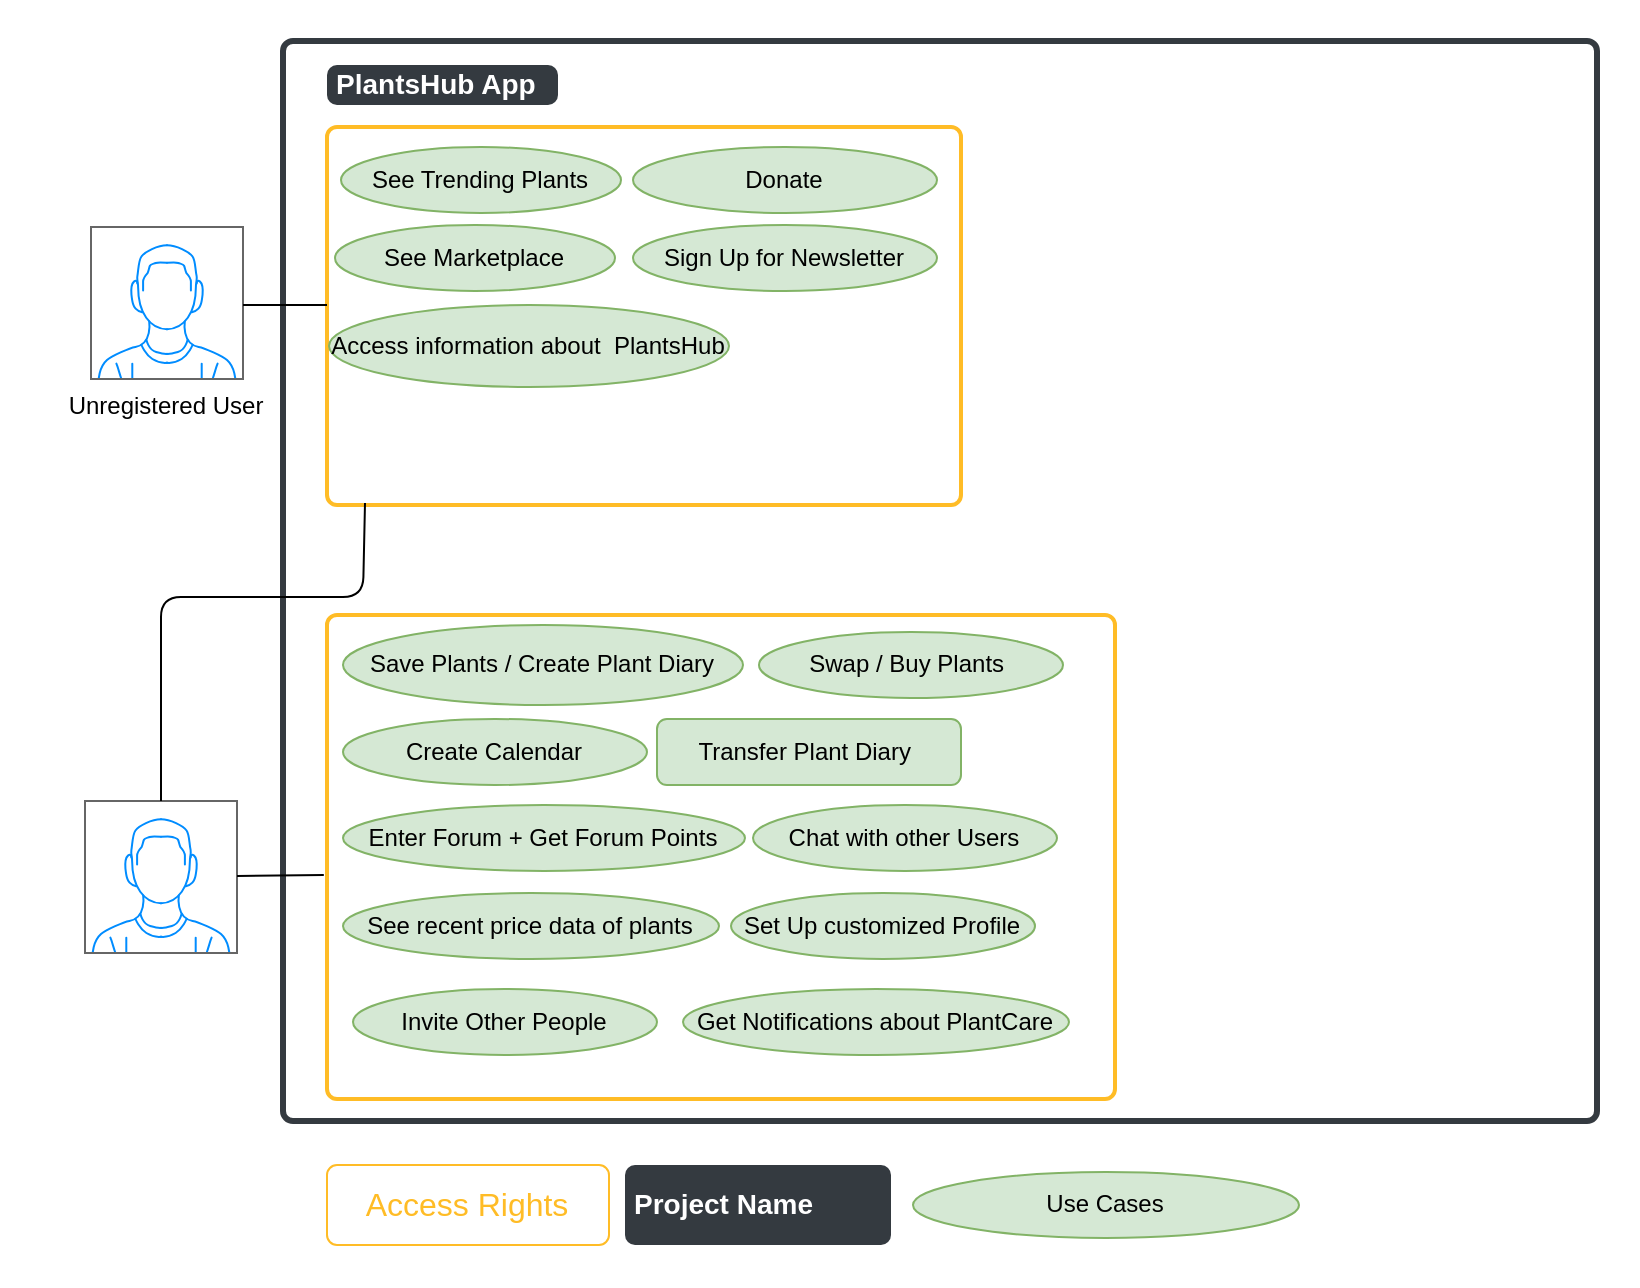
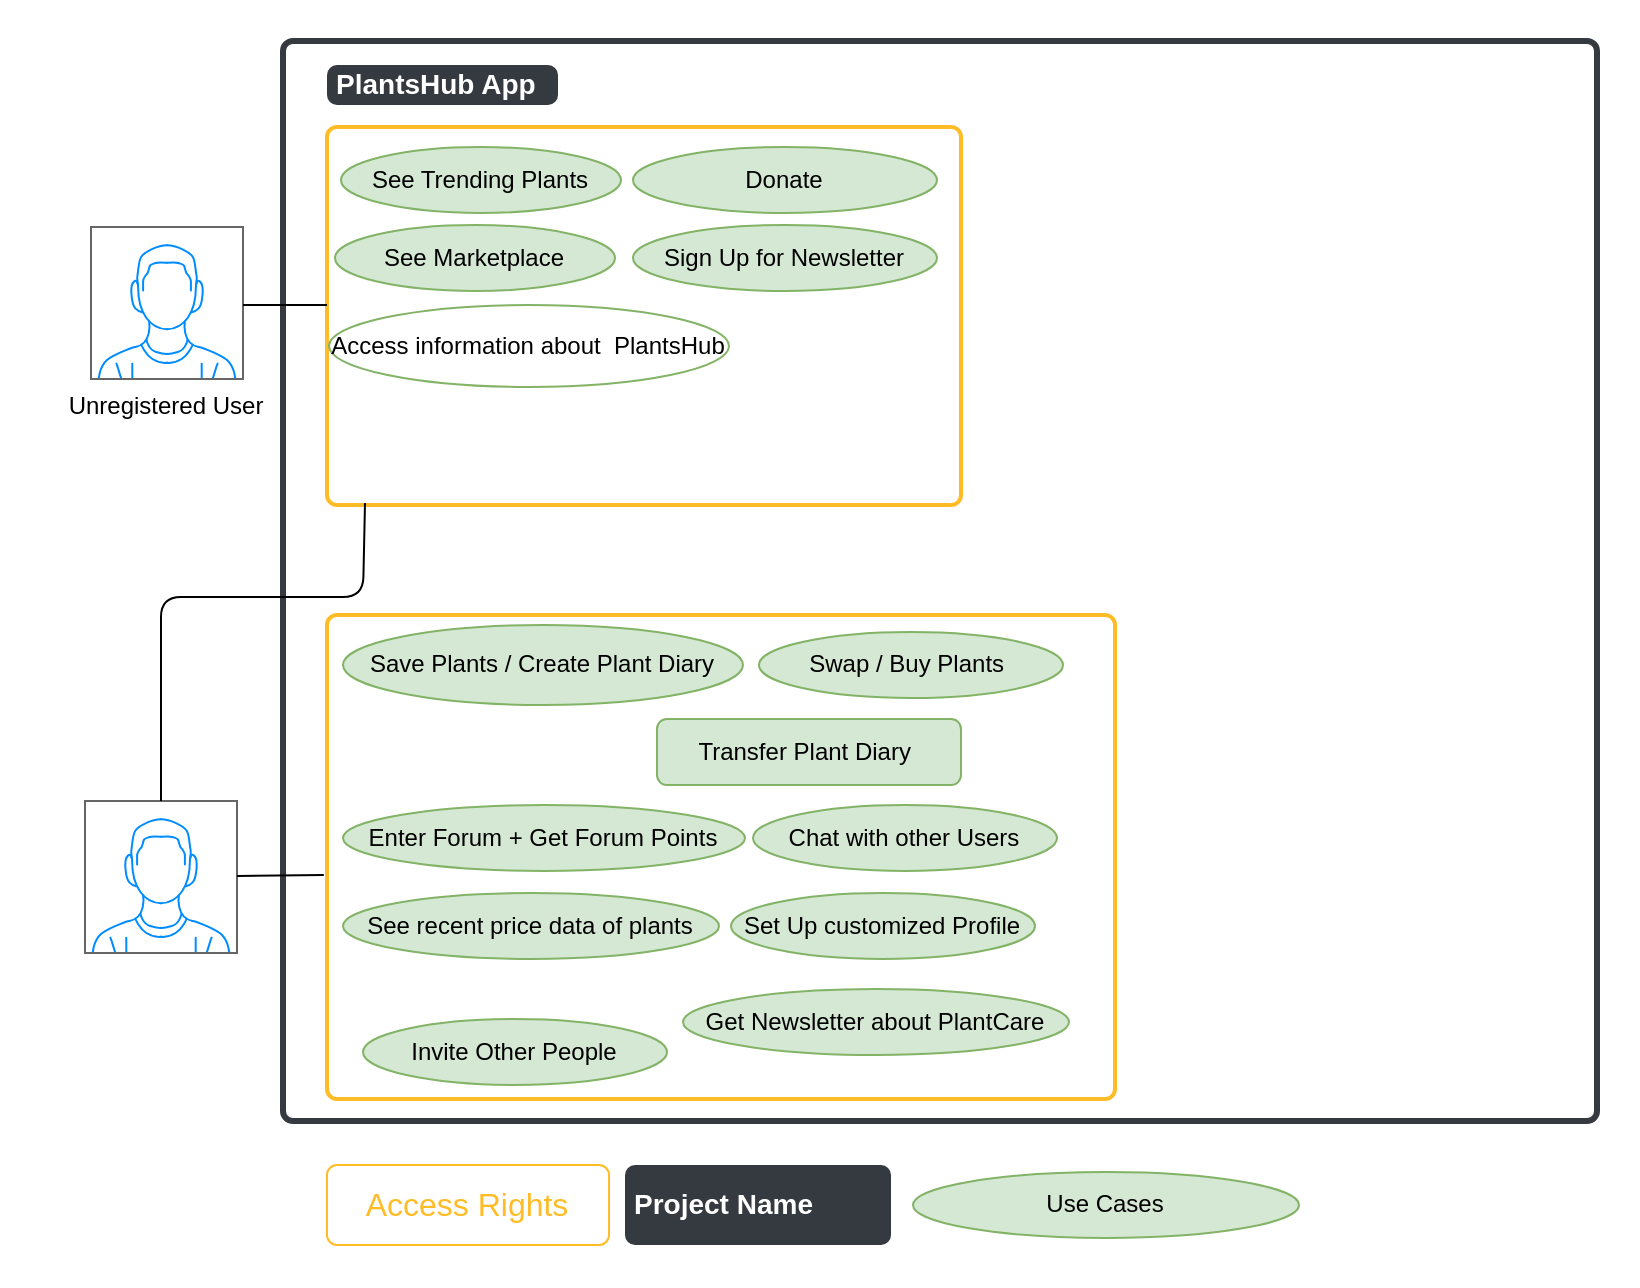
(529, 346) -> (529, 346)
(495, 752) -> none
(505, 1022) -> (515, 1052)
(876, 1023) -> (876, 1023)
